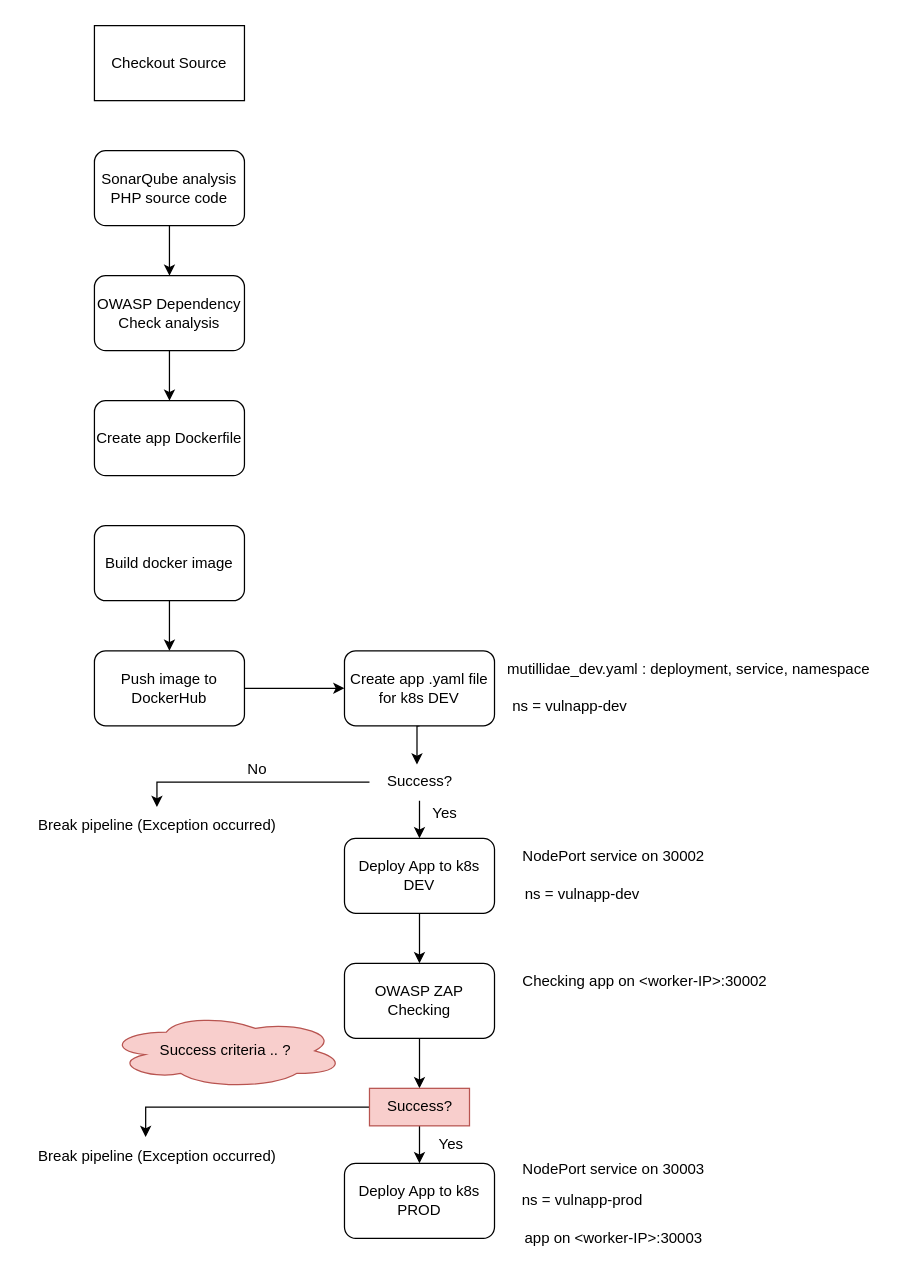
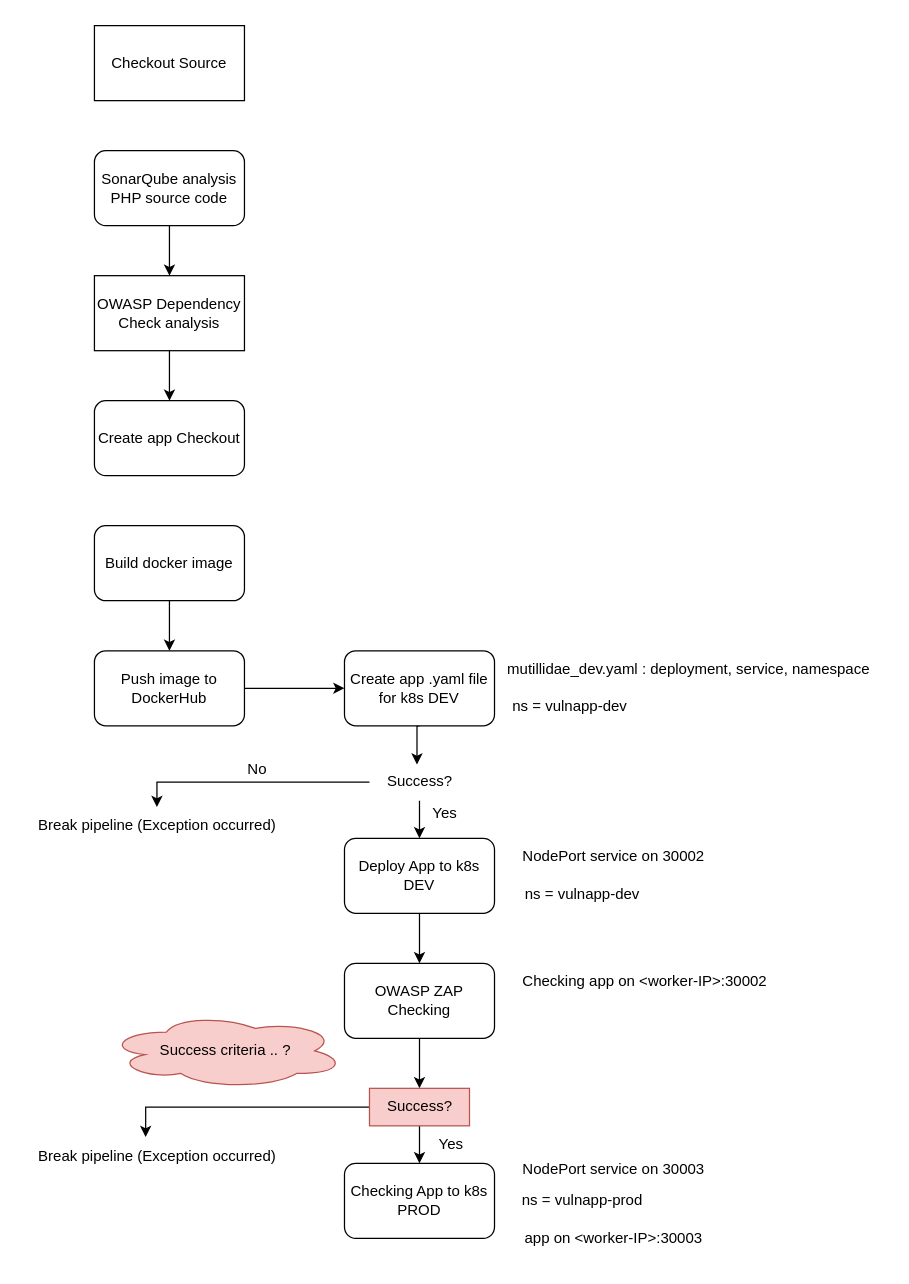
(169, 313) -> (169, 313)
(169, 438) -> (169, 438)
(419, 1201) -> (419, 1201)
